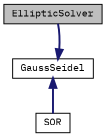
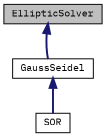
(59, 37) -> (47, 46)
